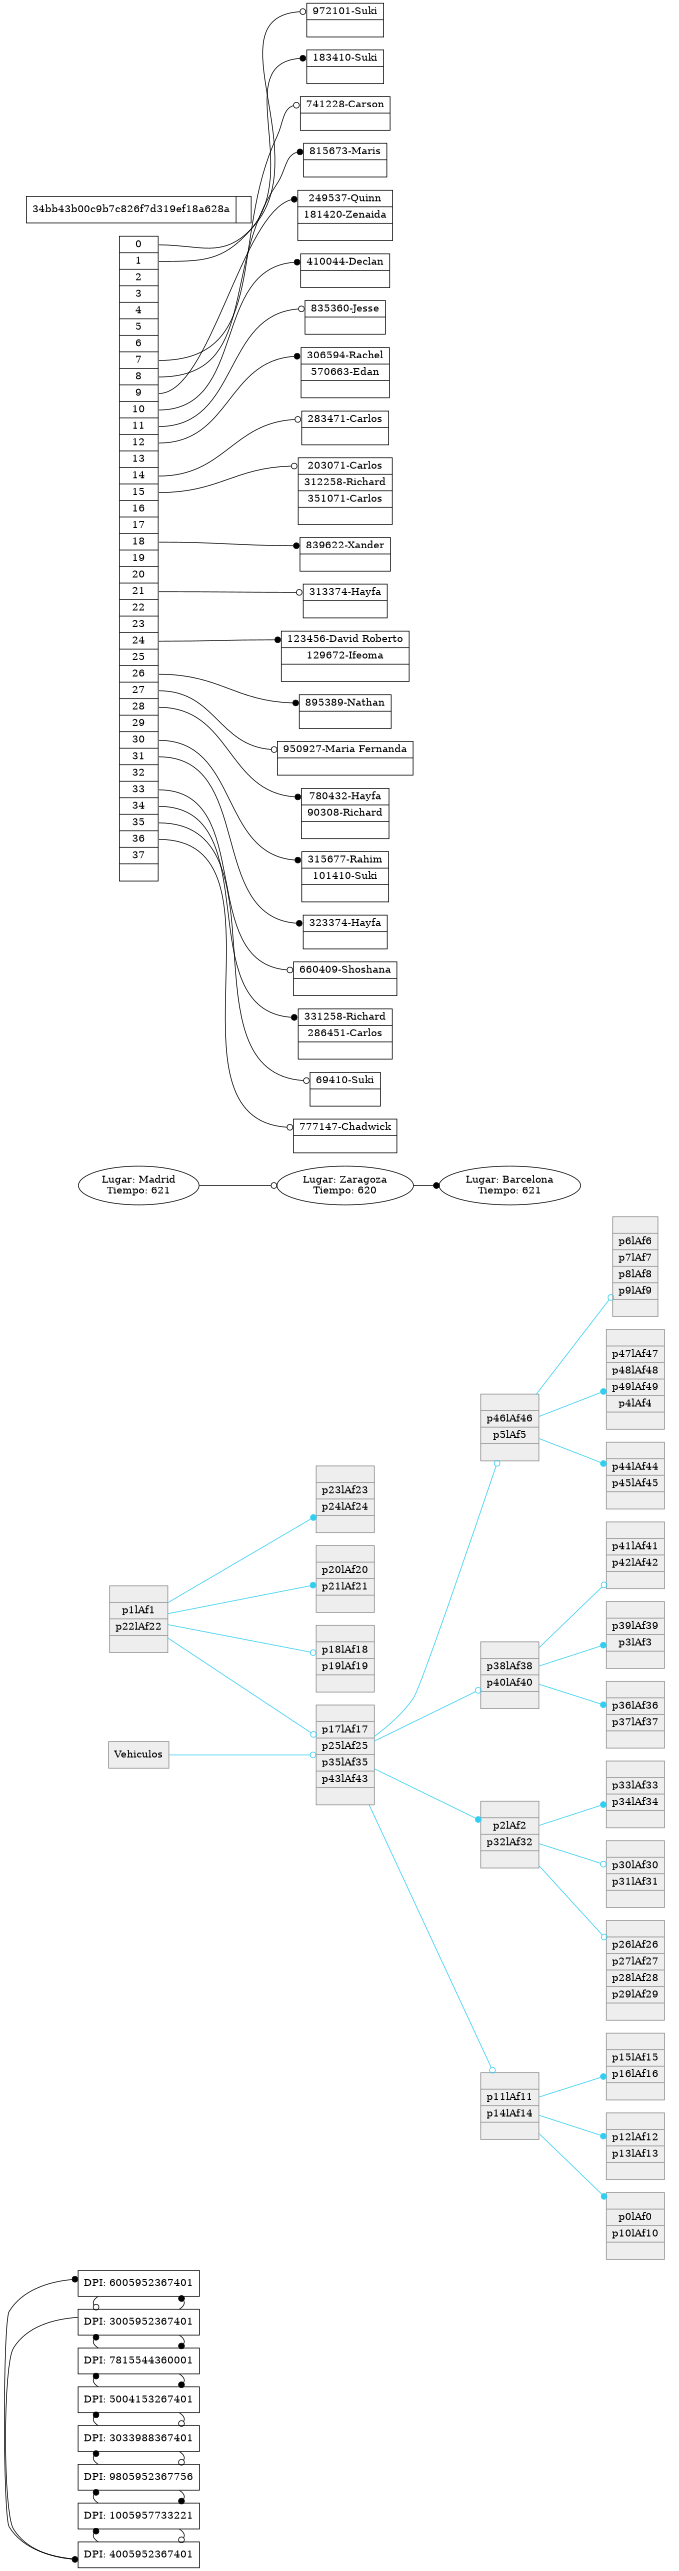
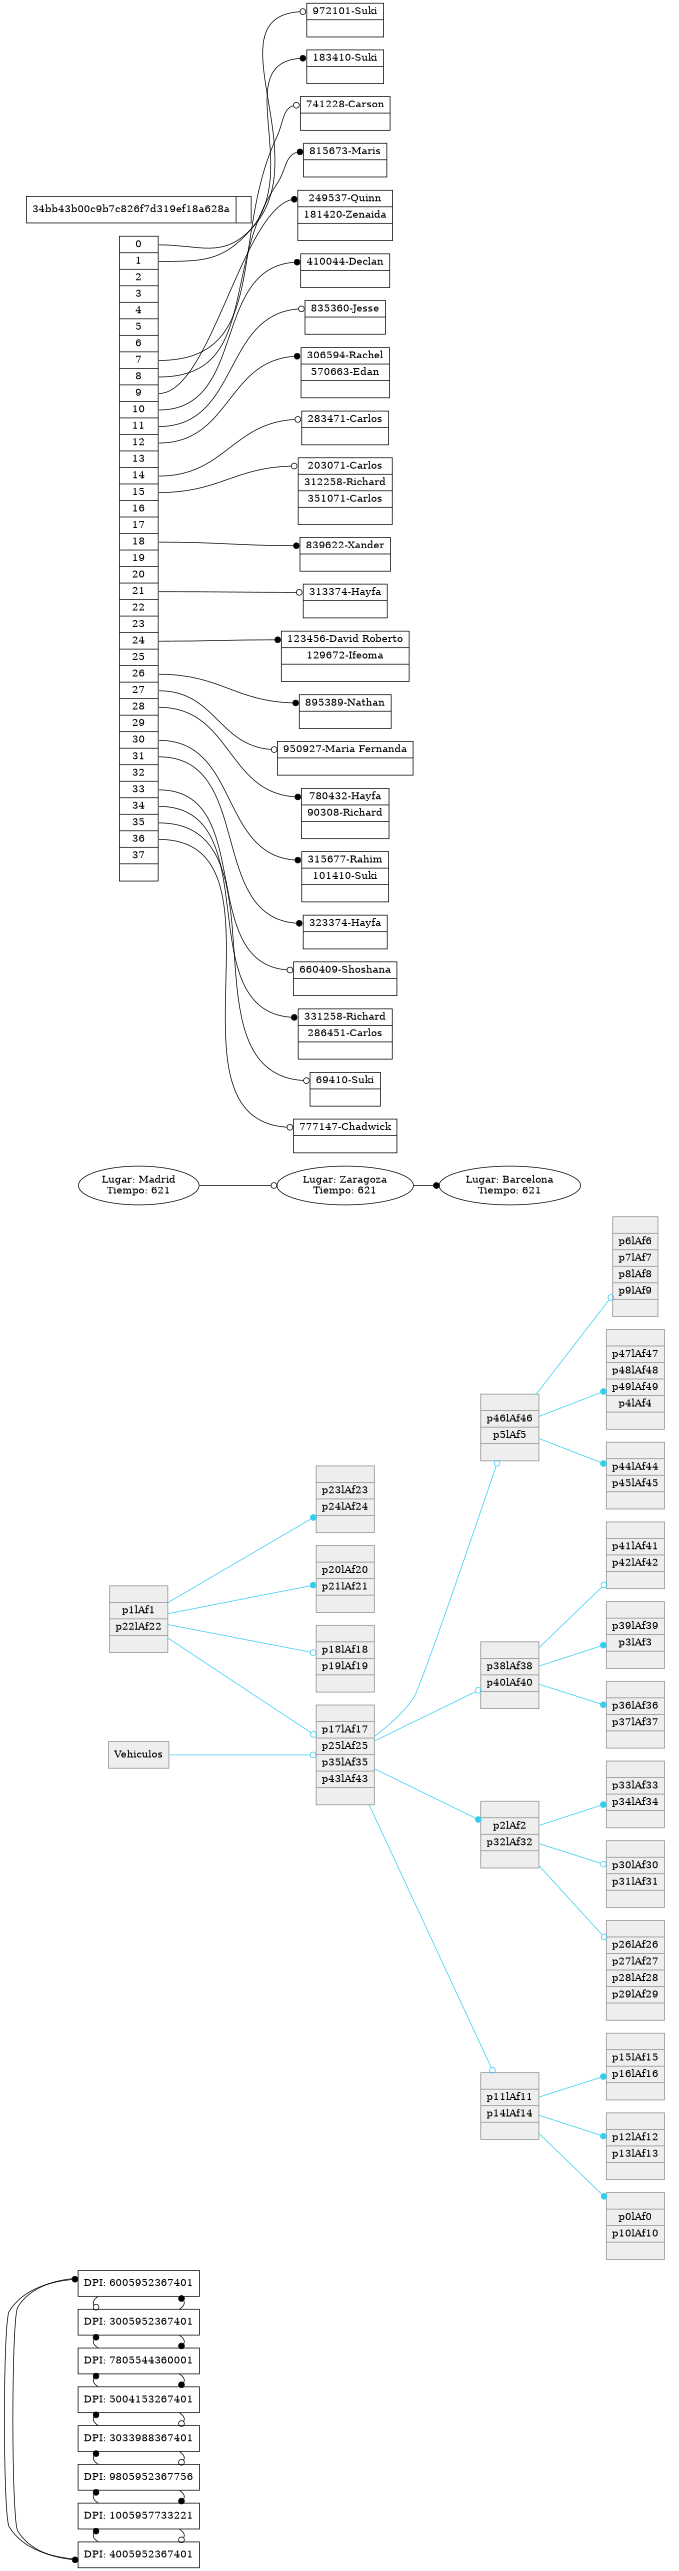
(345, 1186) -> (345, 1186)
(139, 2361) -> (139, 2361)
(10, 2363) -> (13, 2416)
